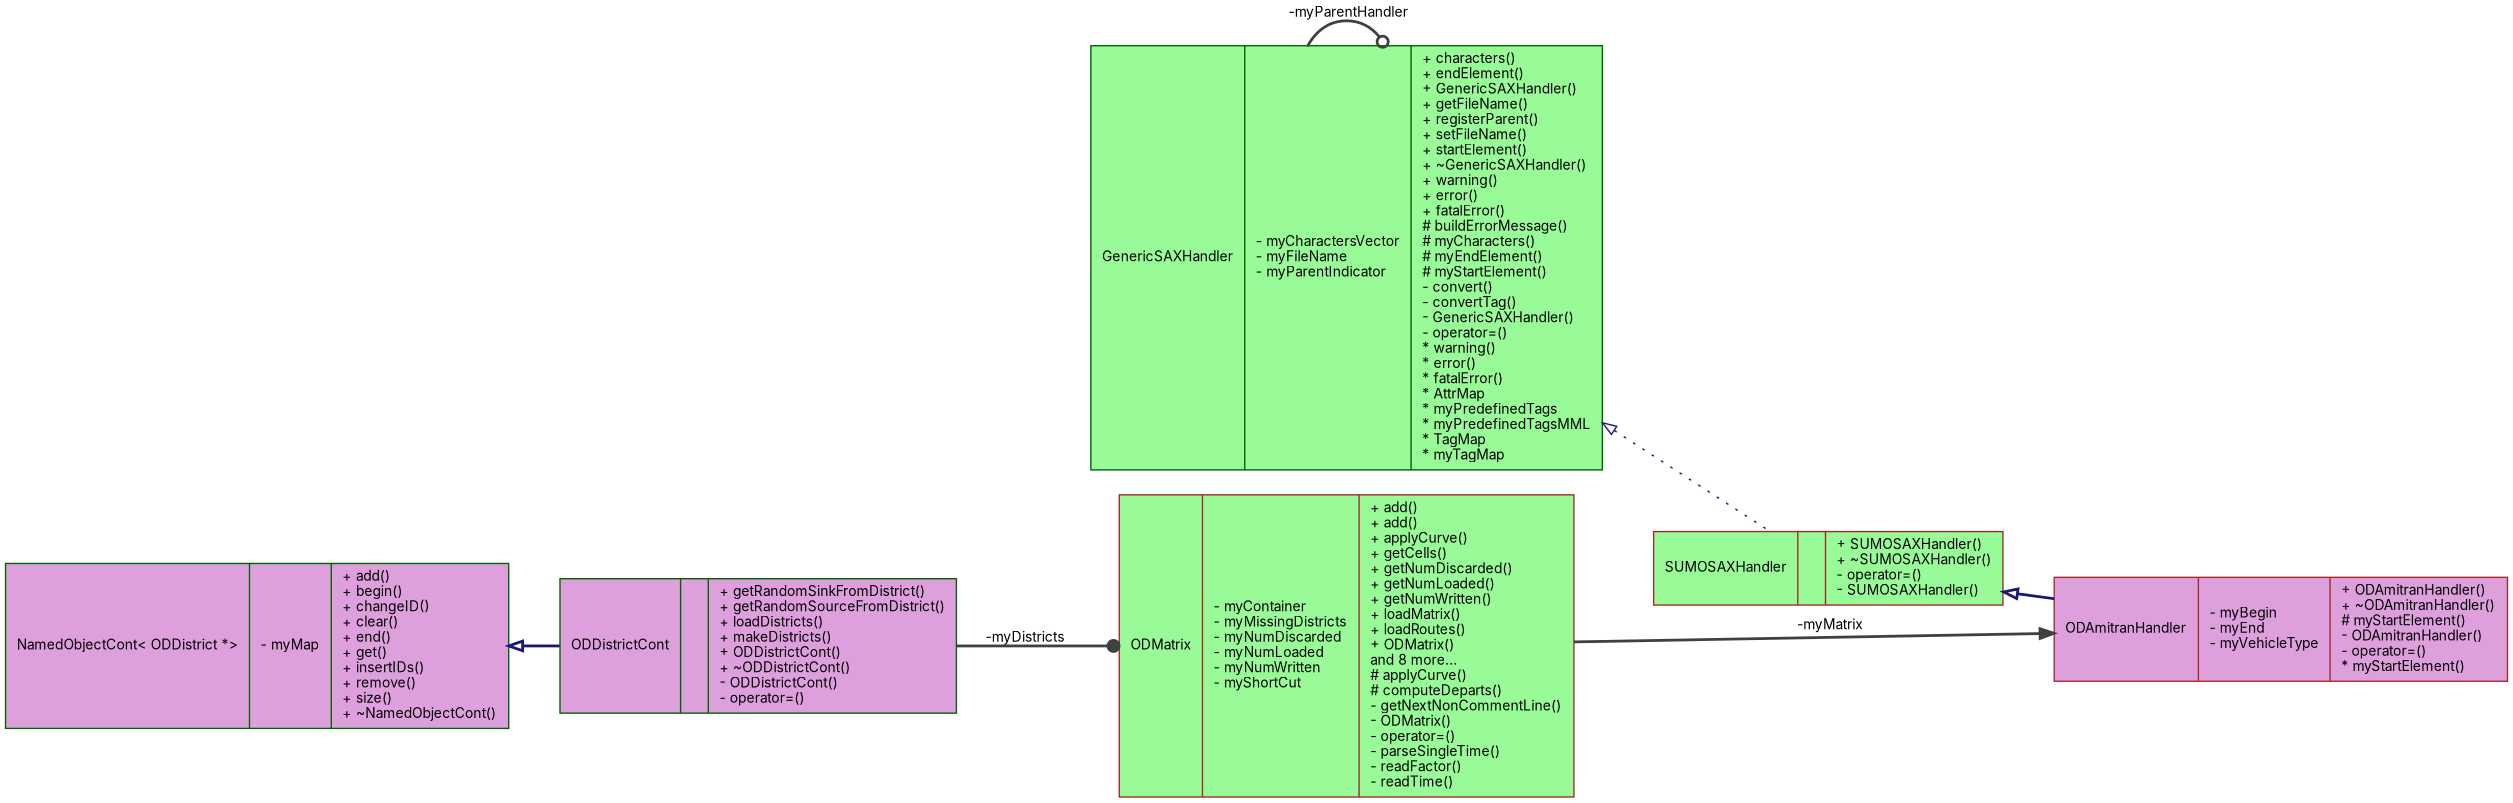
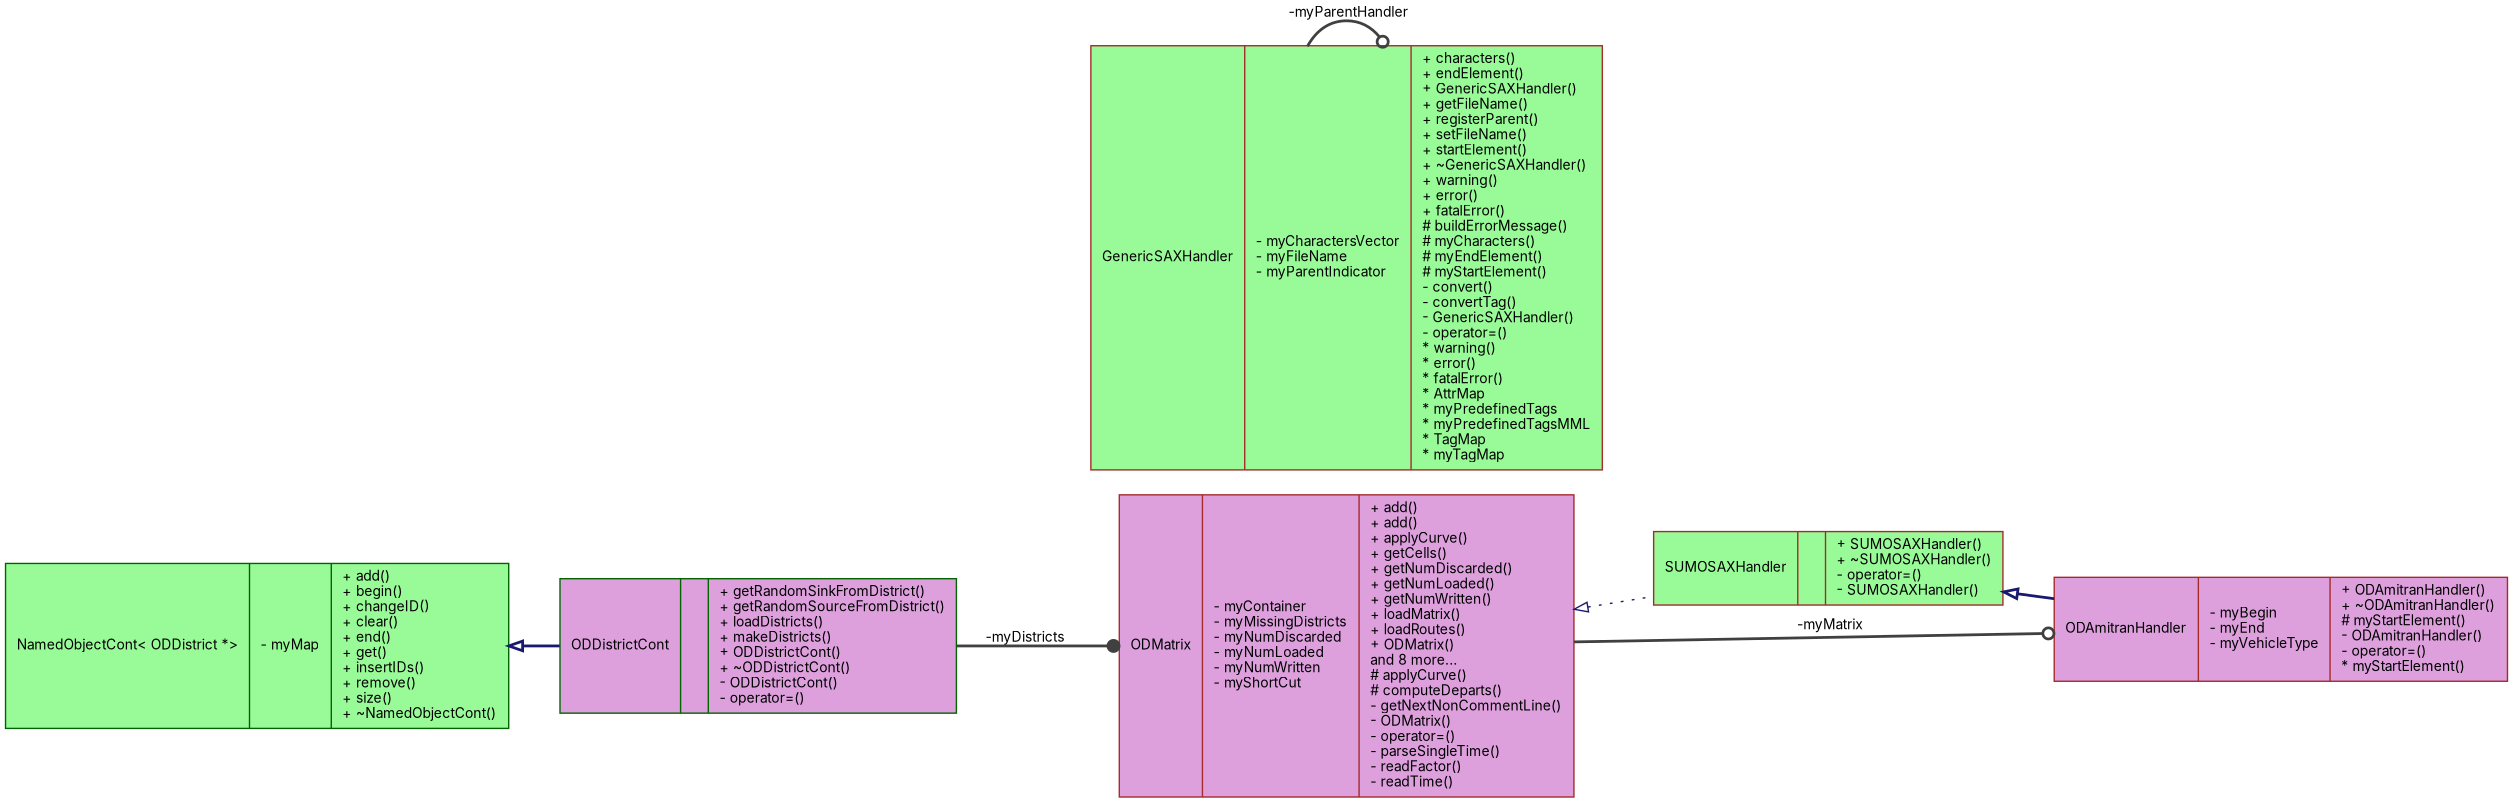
(1347, 258) -> (1347, 258)
(1693, 481) -> (1621, 602)
(1808, 638) -> (1808, 638)
(257, 646) -> (257, 646)
(1347, 646) -> (1347, 646)
